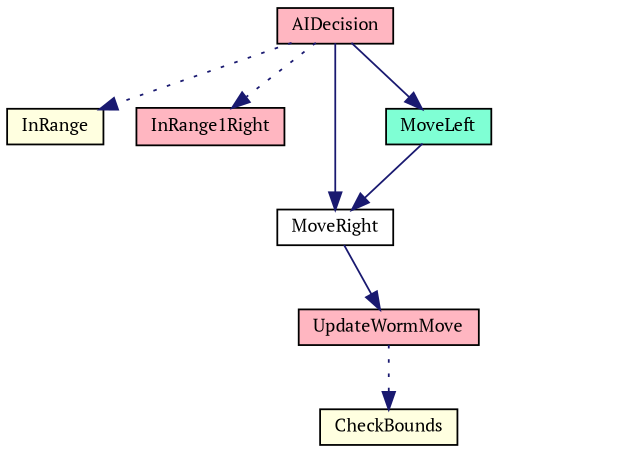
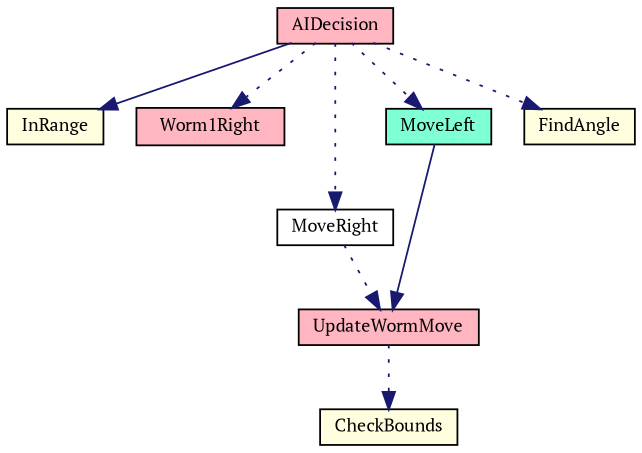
(380, 70) -> (380, 70)
(204, 73) -> (204, 73)
(335, 118) -> (335, 118)
(210, 127) -> (210, 127)
none -> (580, 127)
(394, 171) -> (416, 218)
(358, 270) -> (358, 270)
